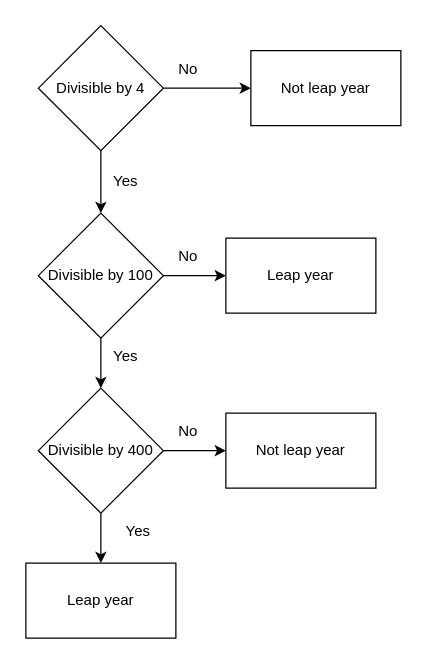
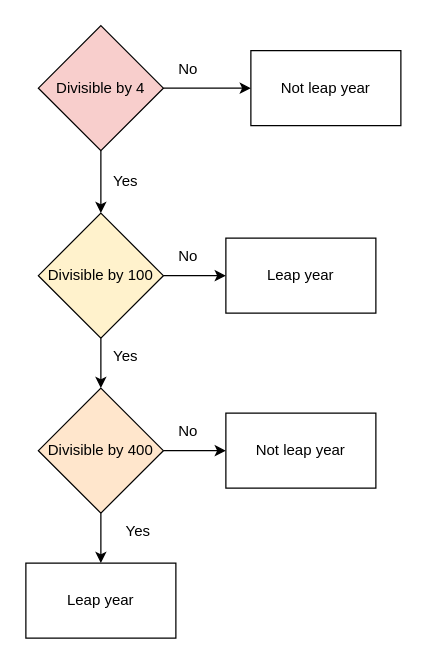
(101, 88) -> (101, 88)
(101, 276) -> (101, 276)
(101, 451) -> (101, 451)
